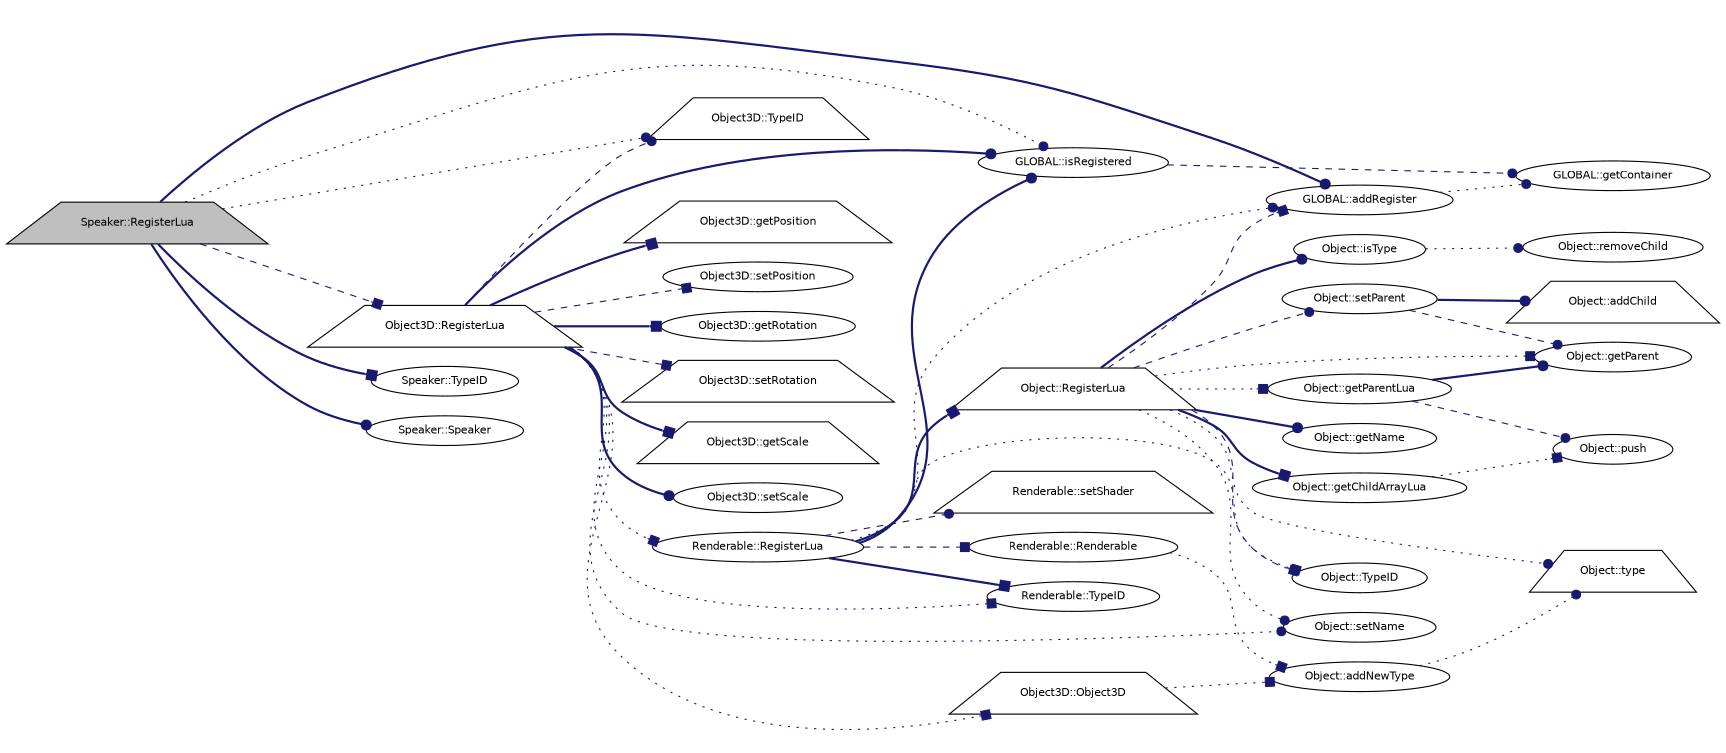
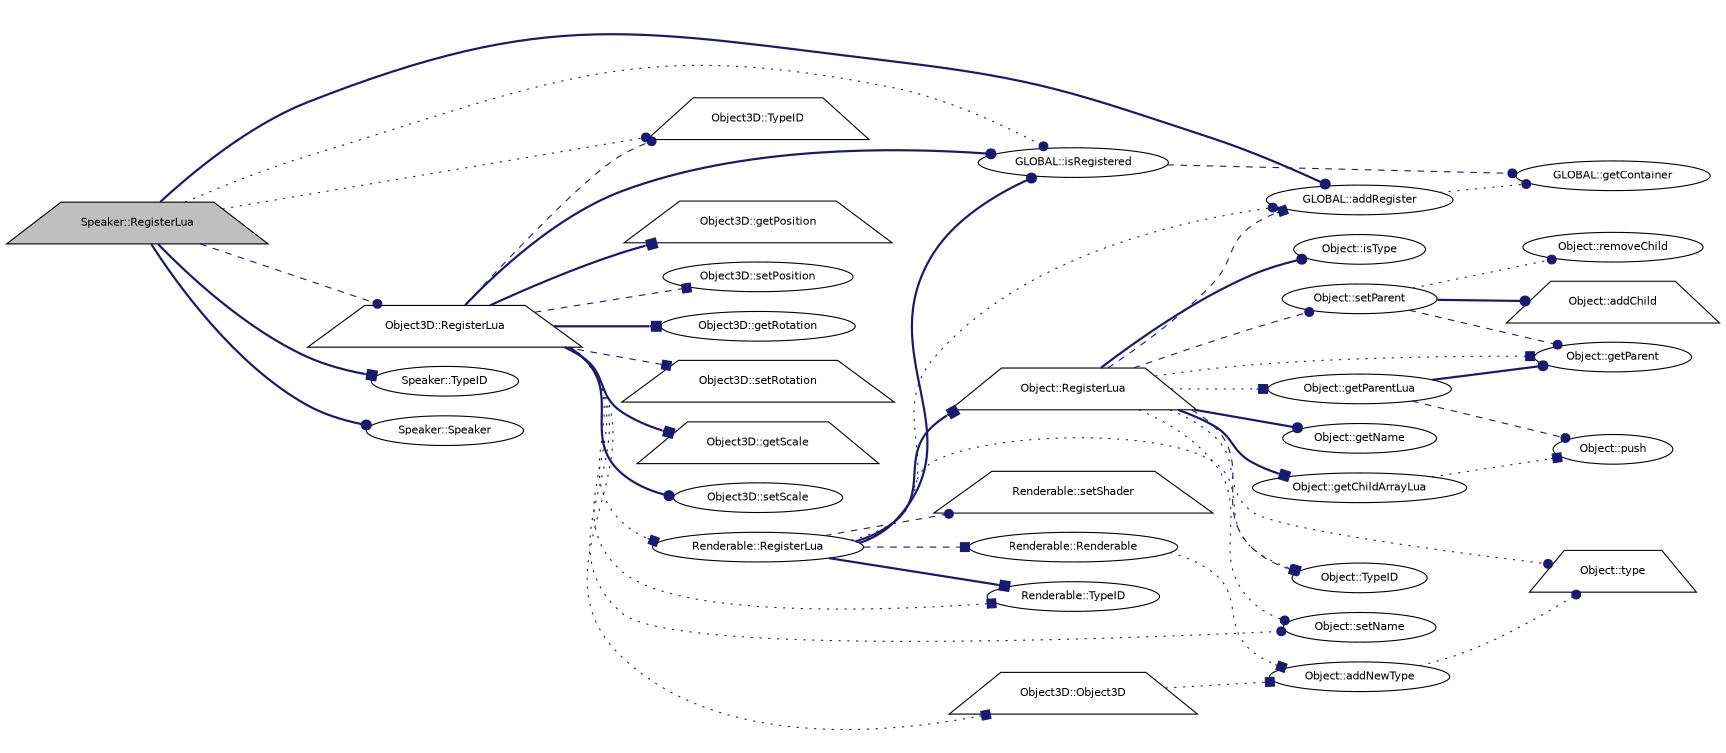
(1470, 248) -> (1480, 274)
(287, 273) -> (287, 273)
